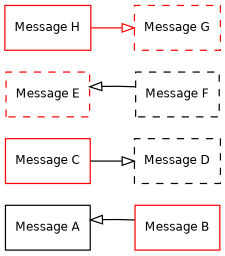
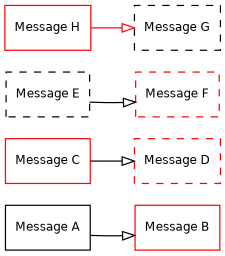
(177, 28) -> (177, 28)
(119, 86) -> (106, 103)
(48, 94) -> (48, 94)
(177, 94) -> (177, 94)
(177, 161) -> (177, 161)
(119, 220) -> (106, 236)
